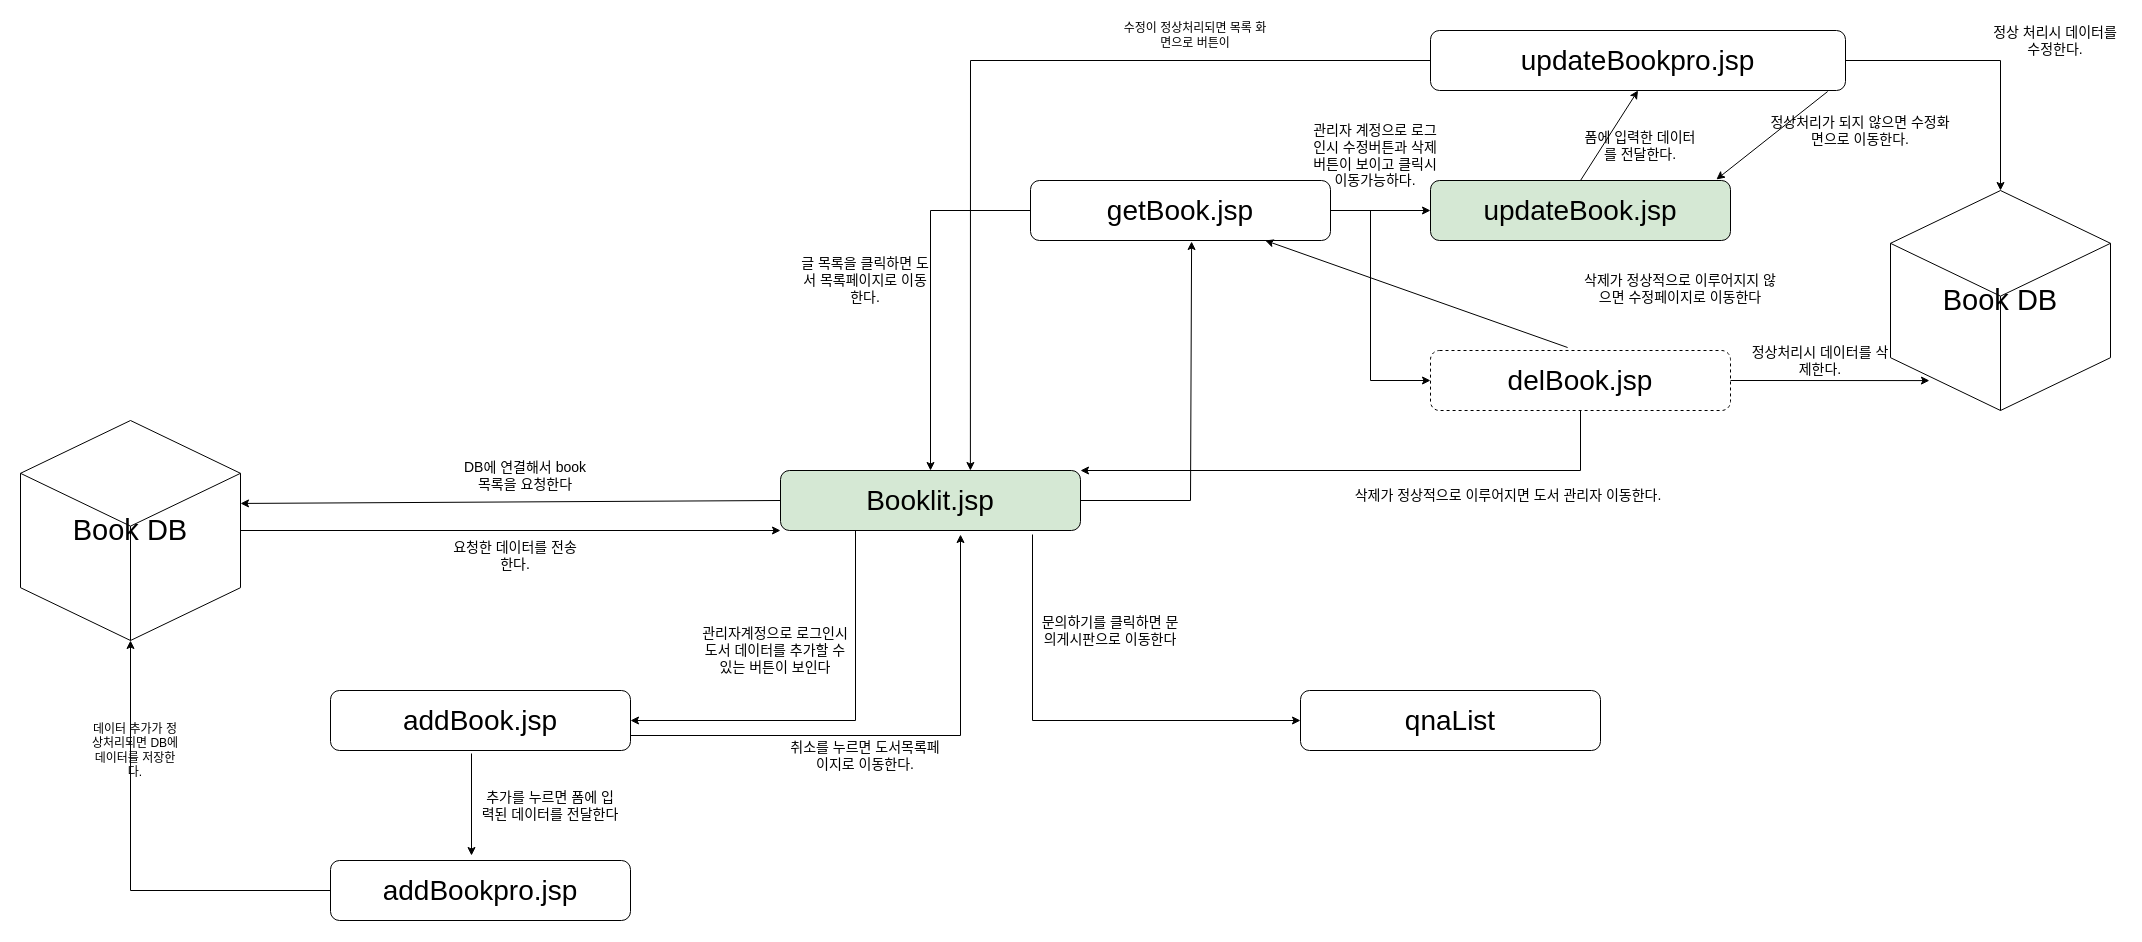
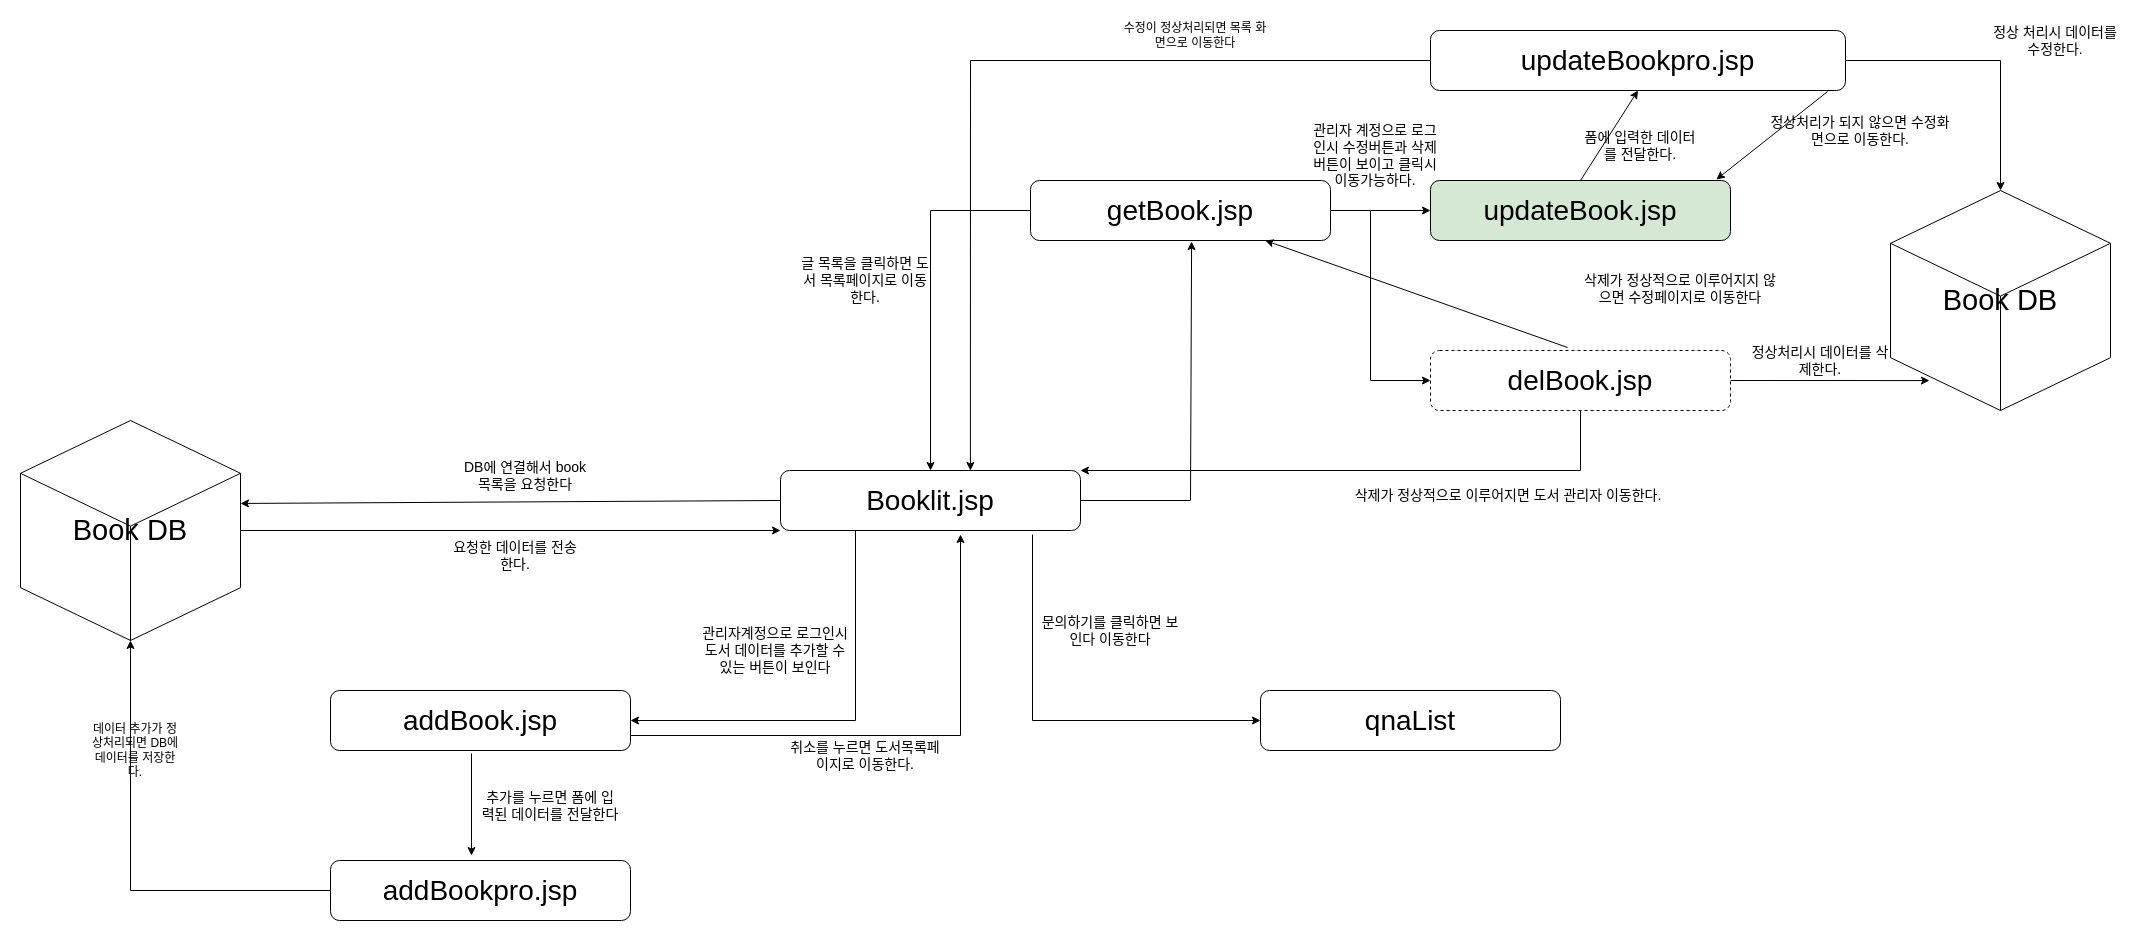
(1196, 36) -> (1196, 36)
(931, 501) -> (931, 501)
(1111, 631) -> (1111, 631)
(1451, 721) -> (1411, 721)
